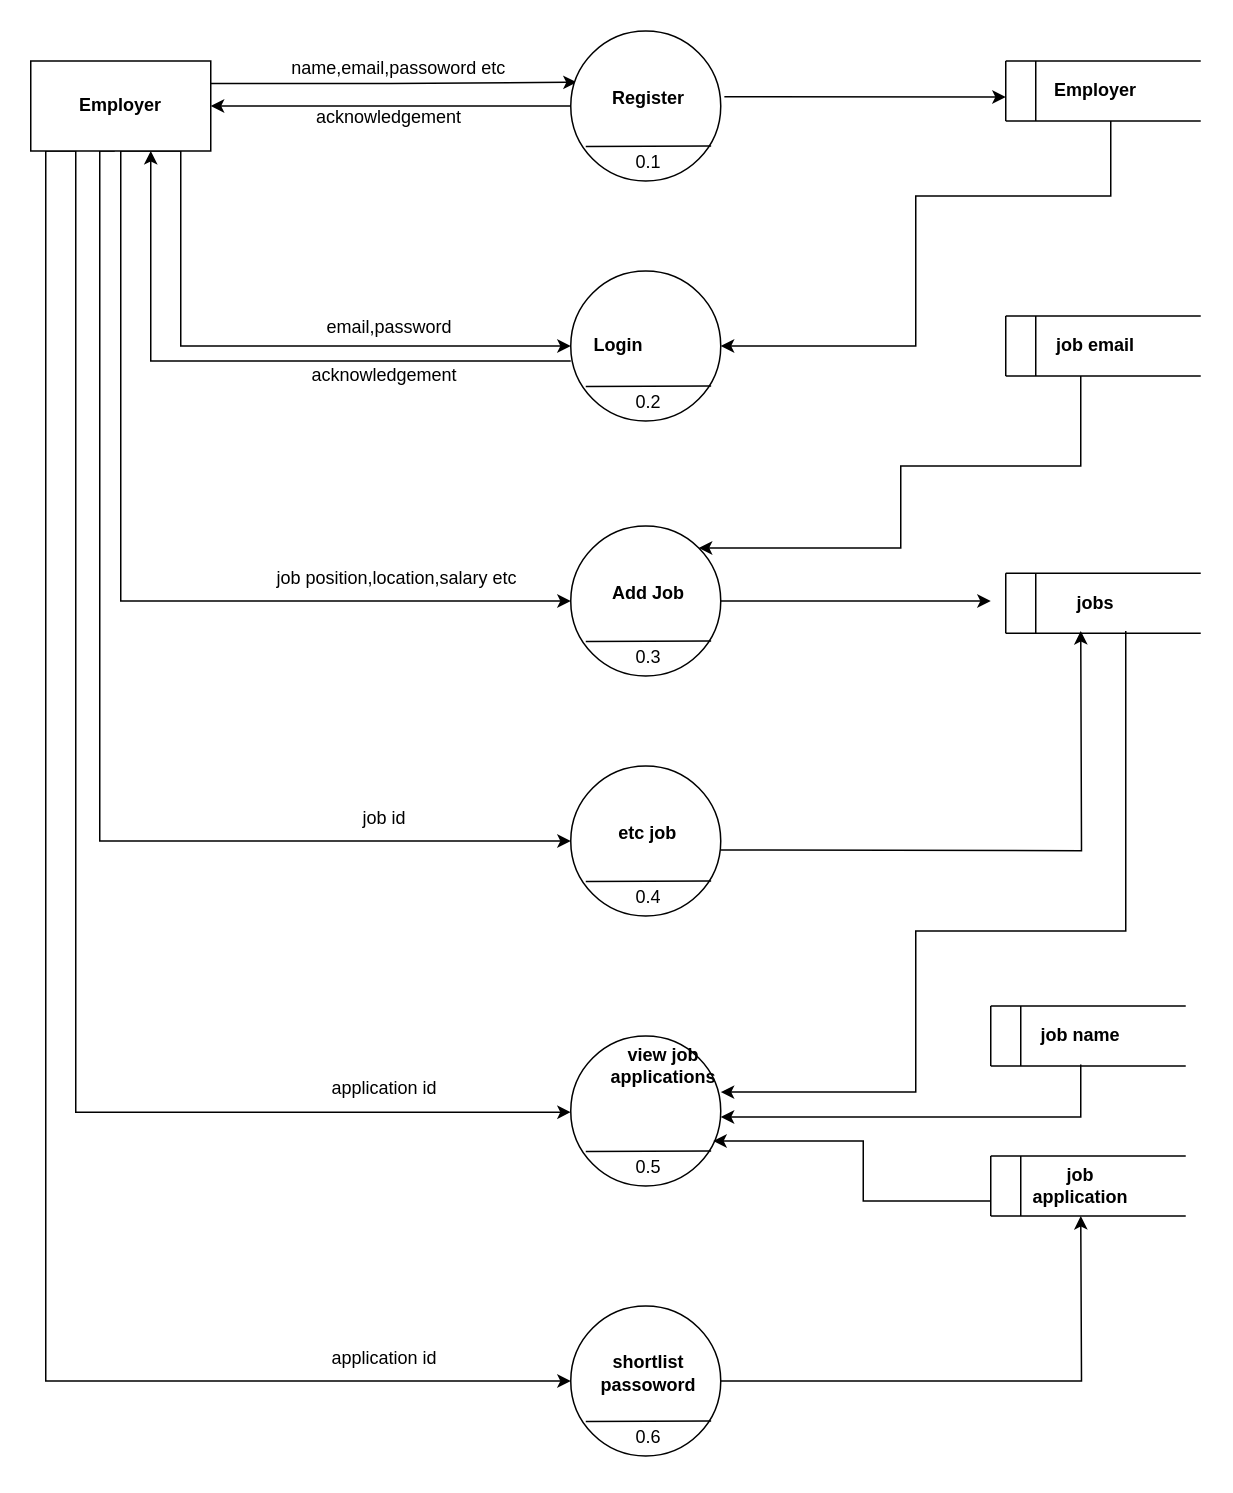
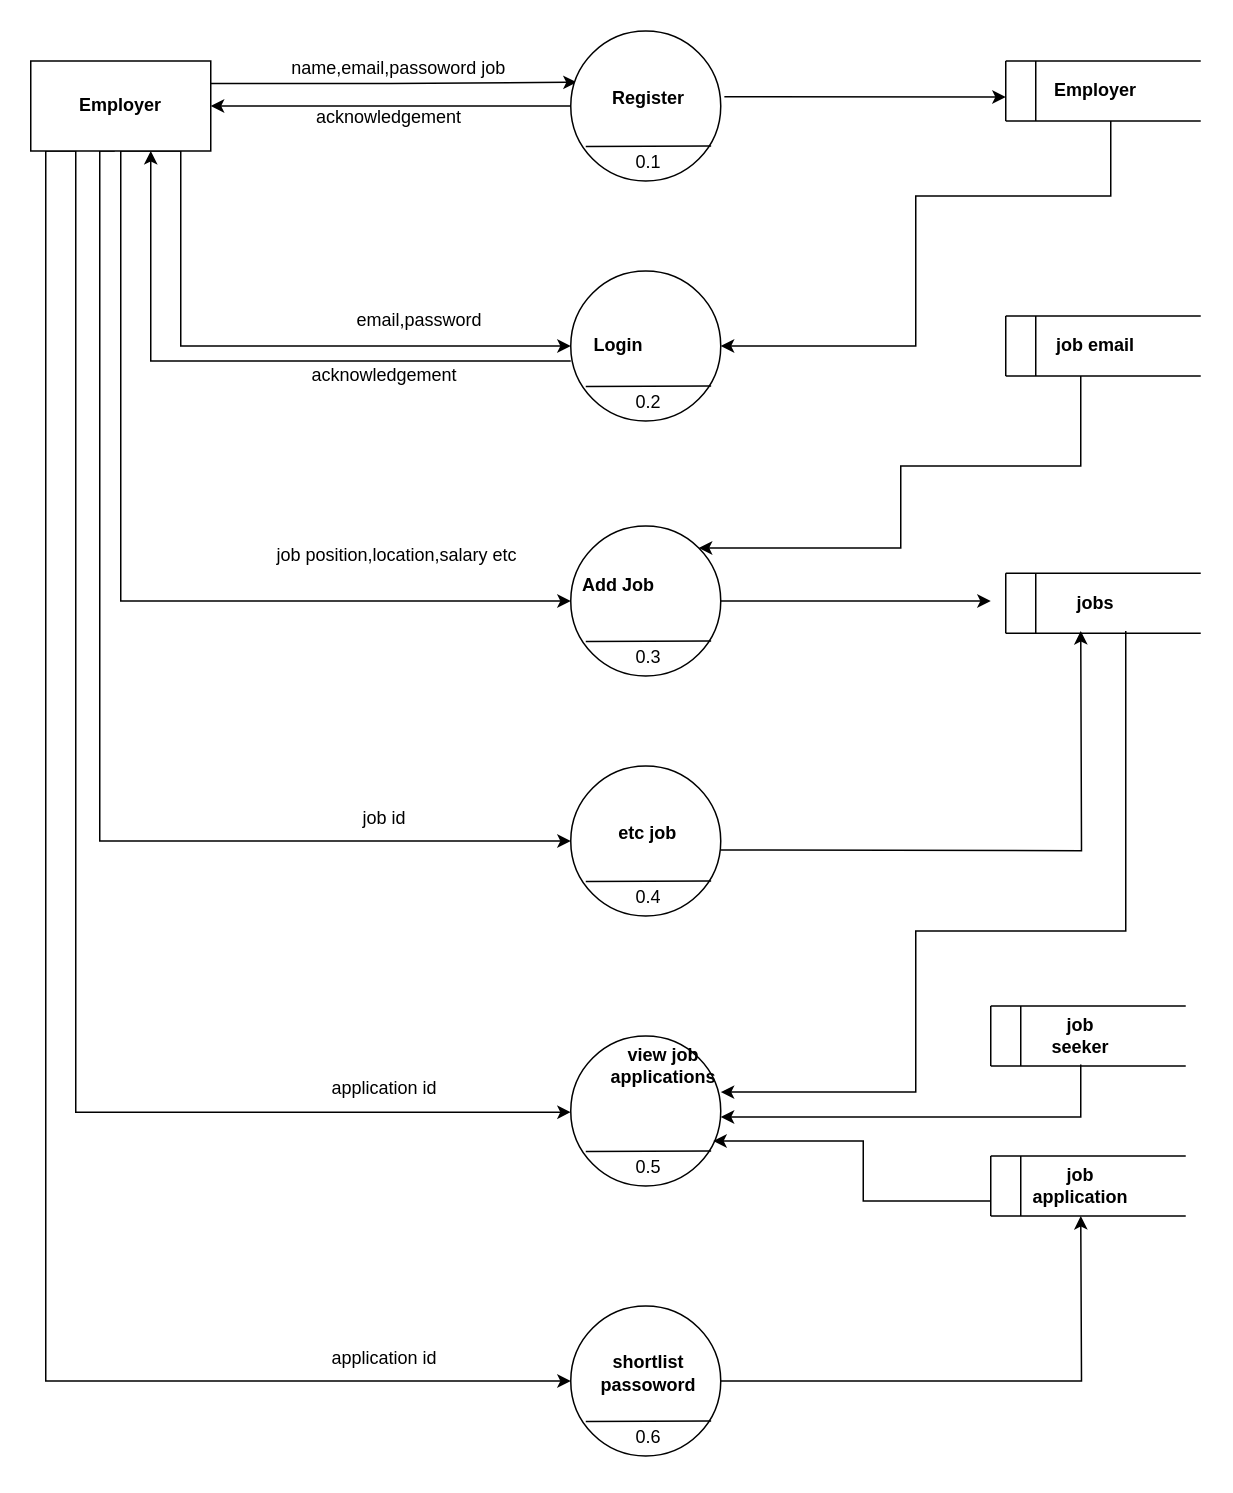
(399, 68) -> (399, 68)
(392, 328) -> (422, 320)
(399, 578) -> (399, 556)
(649, 593) -> (619, 586)
(1081, 1036) -> (1081, 1036)
